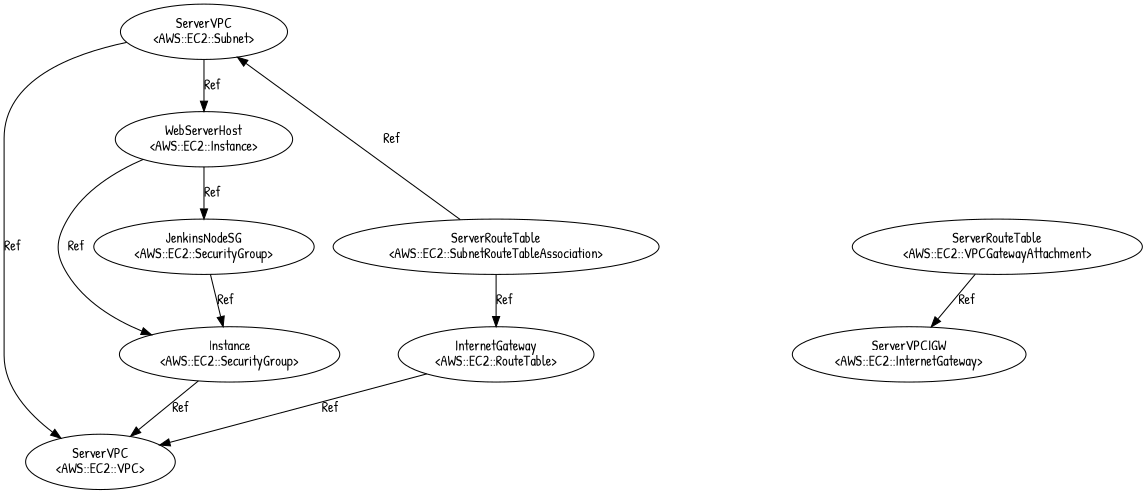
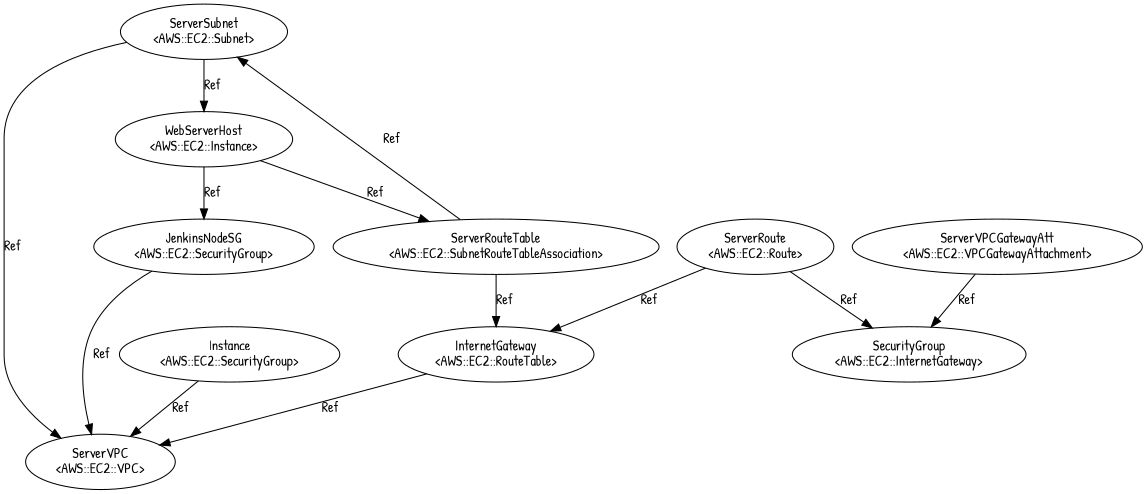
(204, 32) -> (204, 32)
(58, 245) -> (340, 189)
none -> (755, 247)
(997, 247) -> (997, 247)
(216, 295) -> (90, 335)
(909, 354) -> (909, 354)
